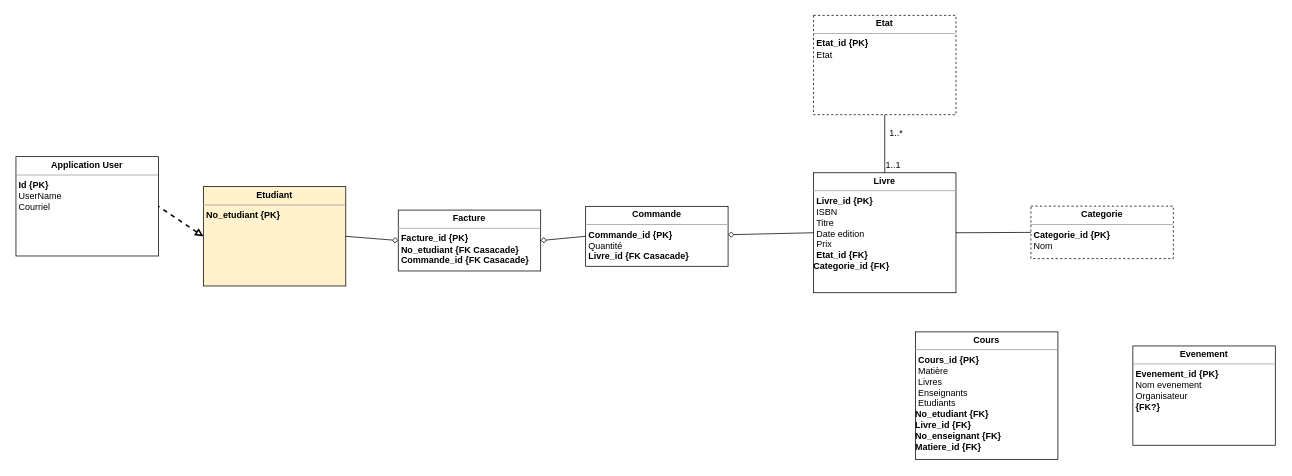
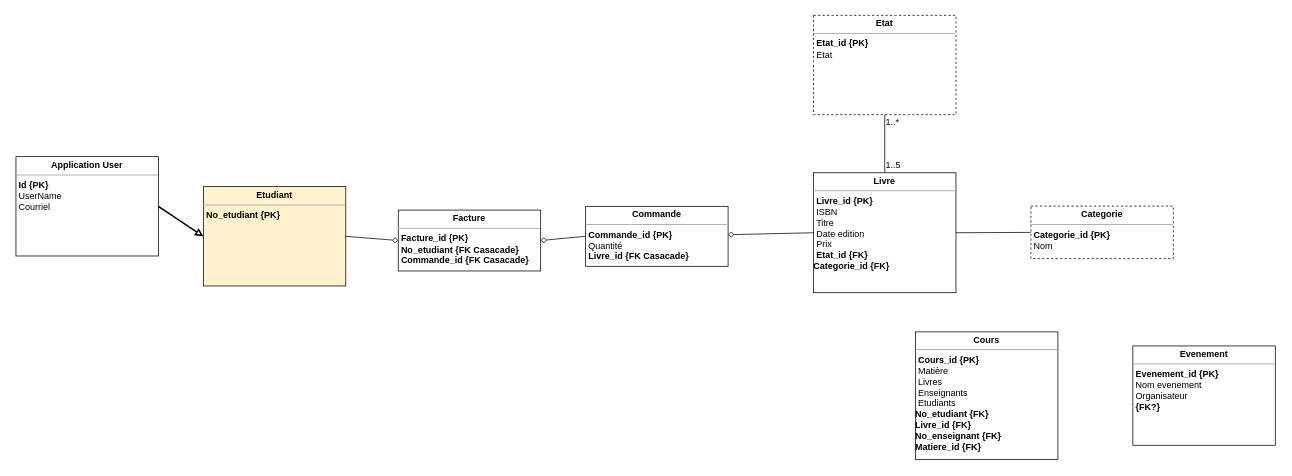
(896, 134) -> (892, 122)
(893, 165) -> (893, 165)
(176, 219) -> (176, 219)
